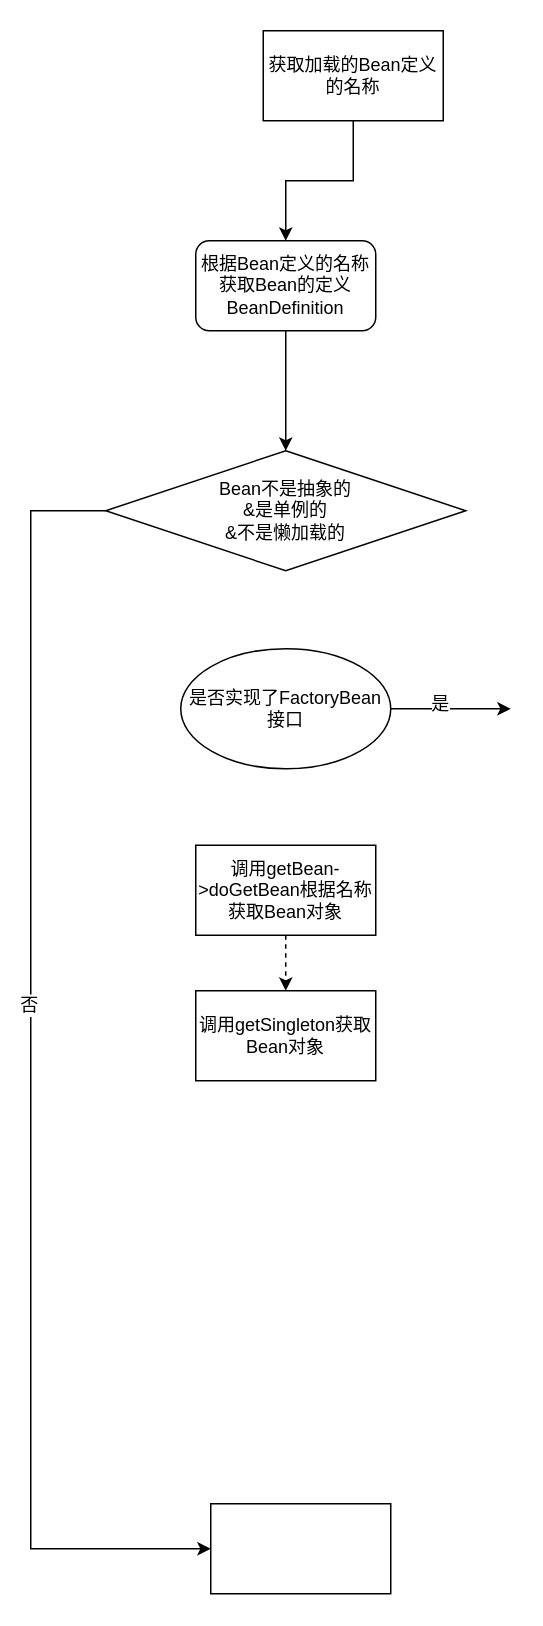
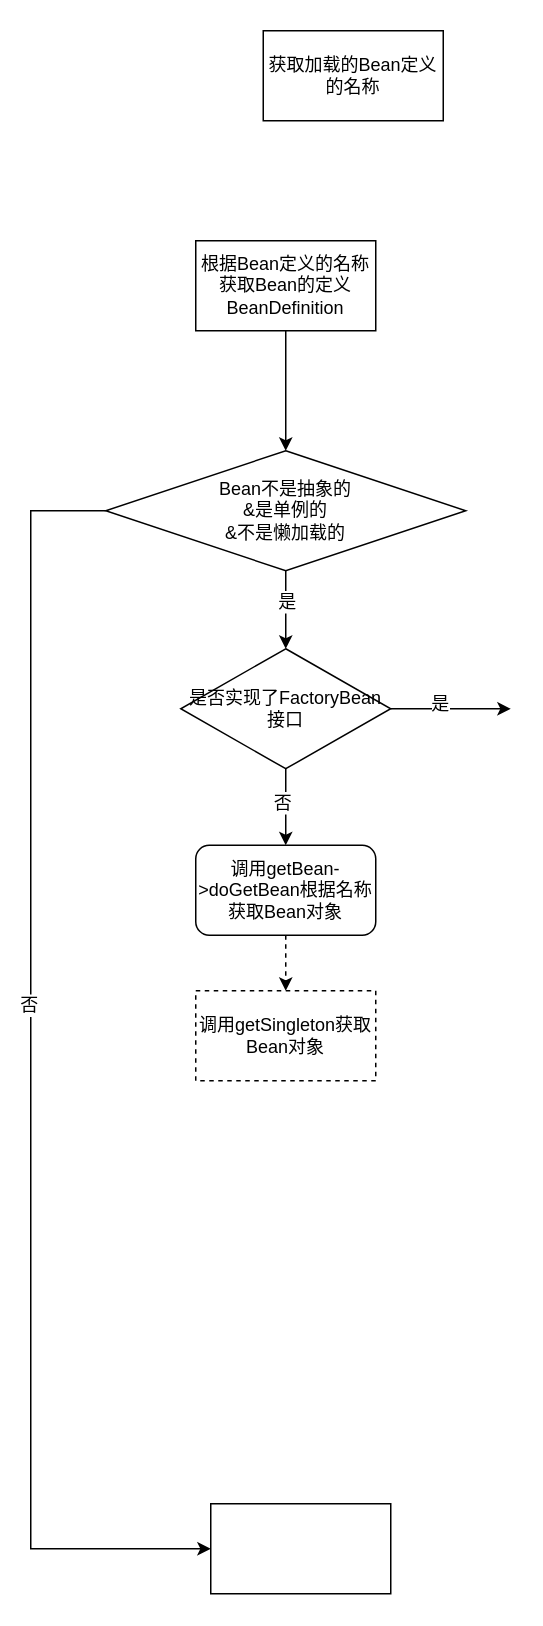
(325, 181) -> none
(286, 286) -> (286, 286)
none -> (286, 605)
(286, 709) -> (286, 709)
none -> (286, 802)
(286, 890) -> (286, 890)
(286, 1036) -> (286, 1036)
